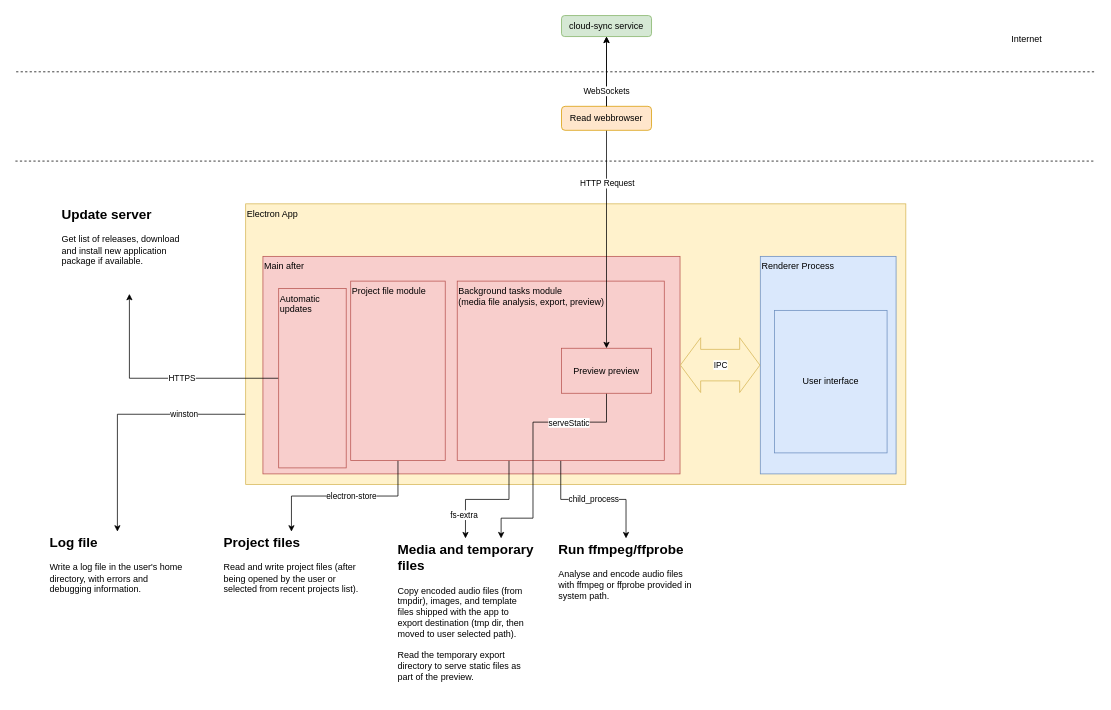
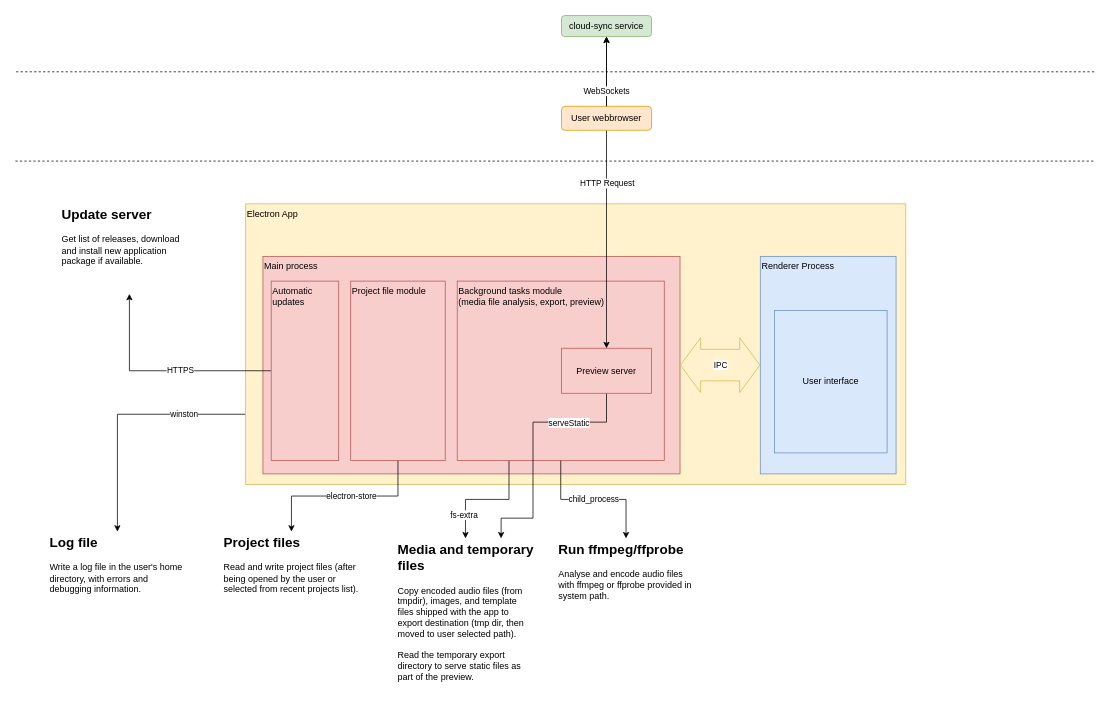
(1026, 39) -> none
(606, 118) -> (606, 118)
(287, 267) -> (292, 267)
(606, 371) -> (606, 371)
(312, 378) -> (305, 371)
